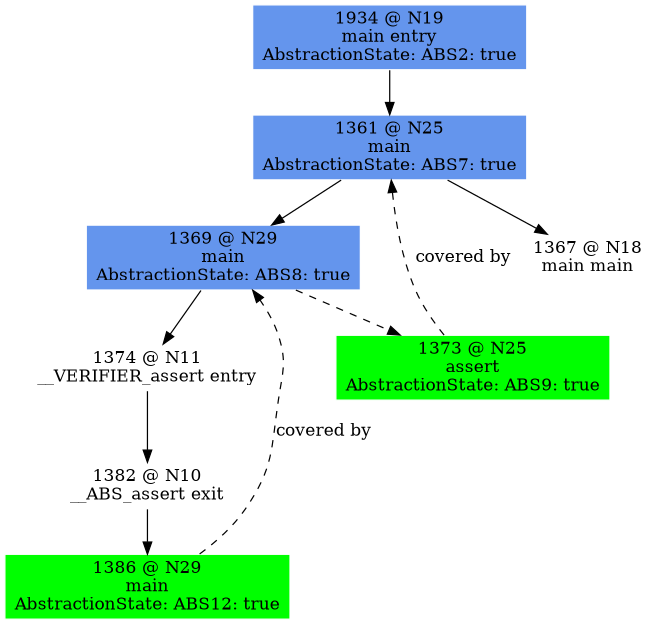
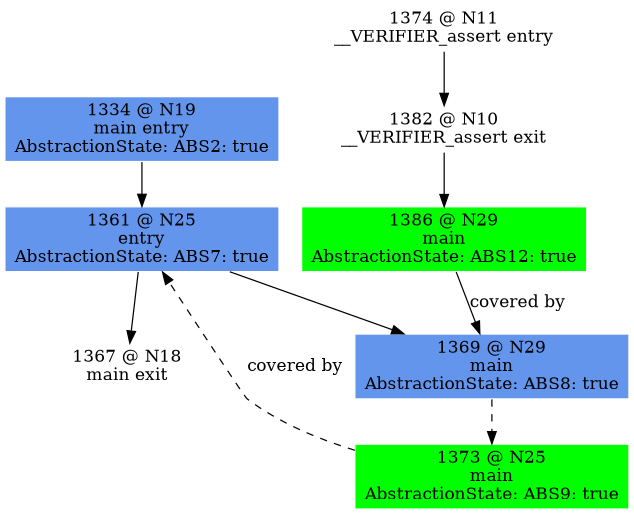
(390, 37) -> (142, 129)
(390, 147) -> (142, 239)
(588, 258) -> (127, 366)
(186, 312) -> none
(473, 368) -> (492, 477)
(273, 437) -> (466, 297)
(147, 486) -> (444, 129)
